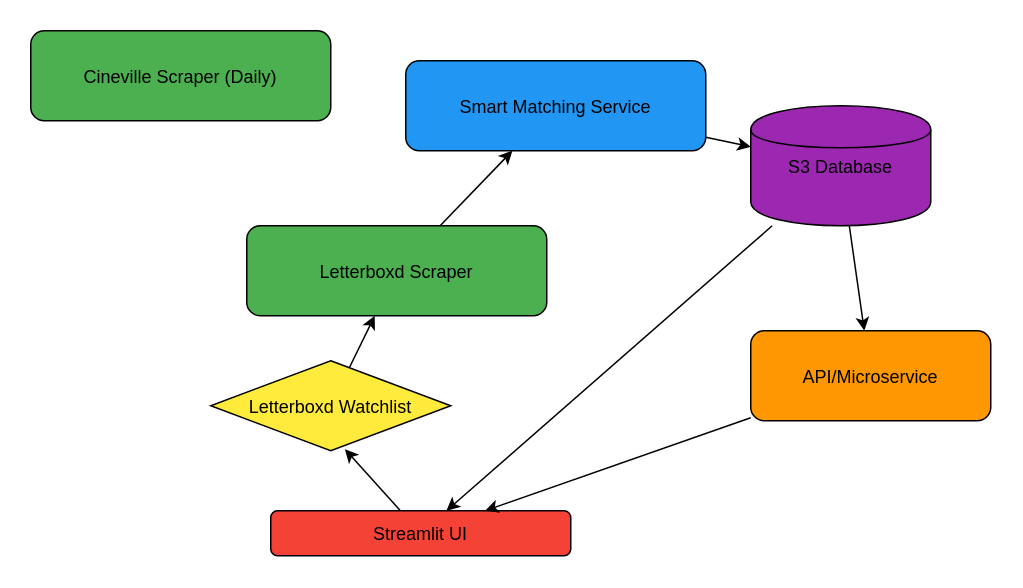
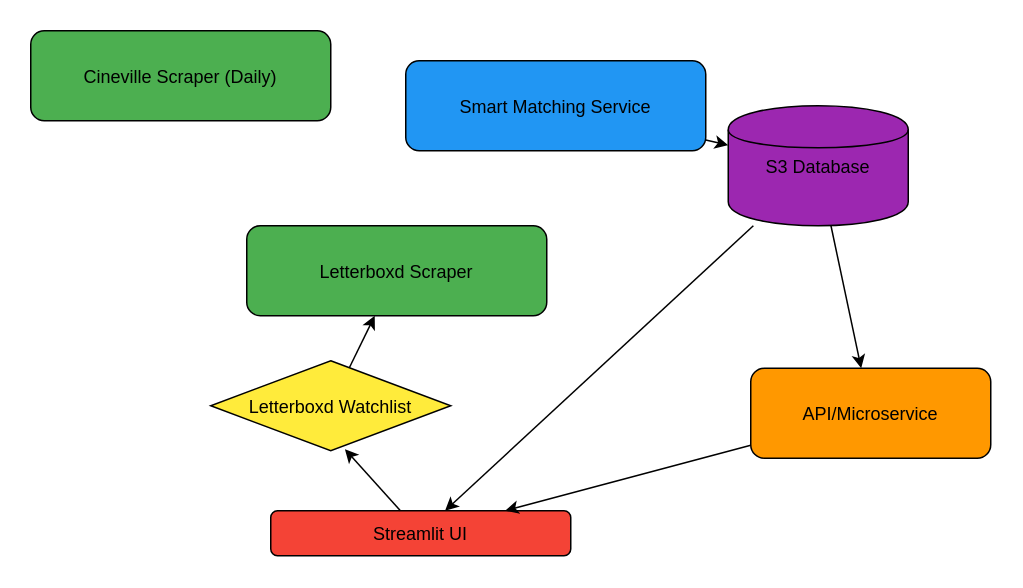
(841, 166) -> (818, 166)
(473, 192) -> none
(871, 376) -> (871, 413)
